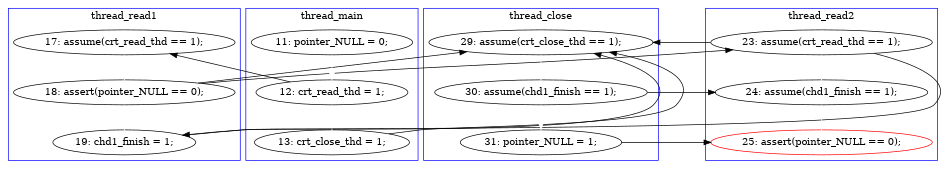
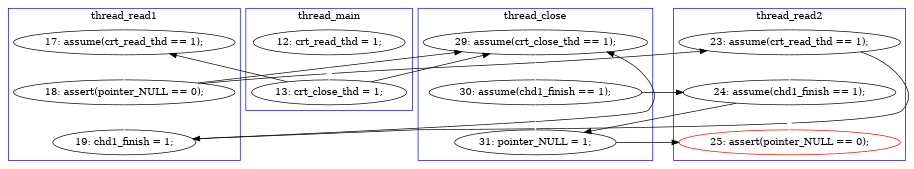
(332, 42) -> none
(685, 42) -> none
(234, 69) -> (232, 69)
none -> (664, 117)
